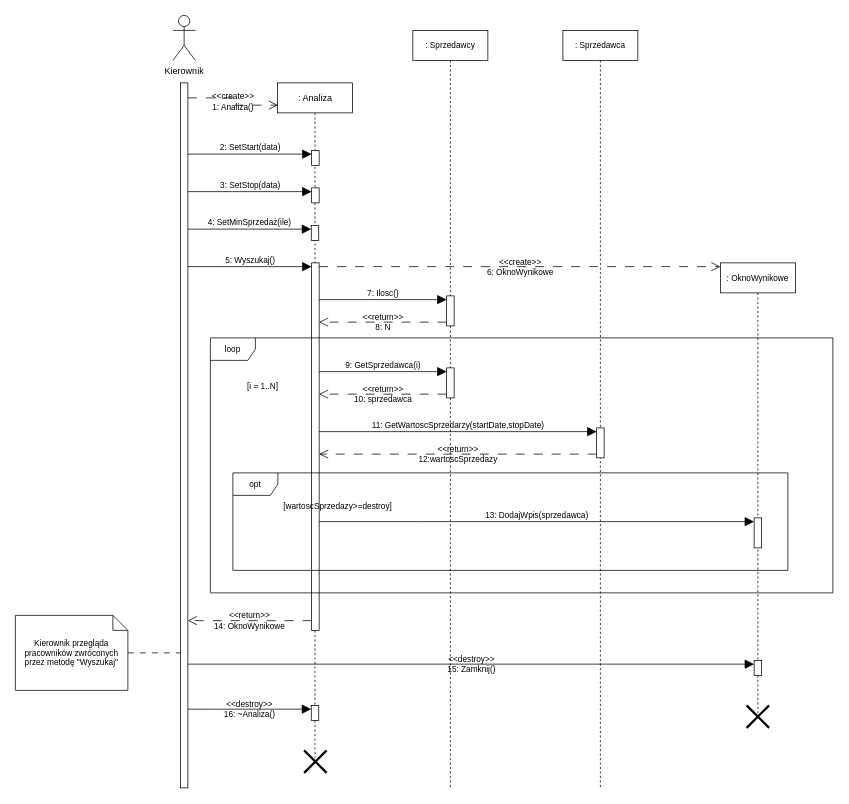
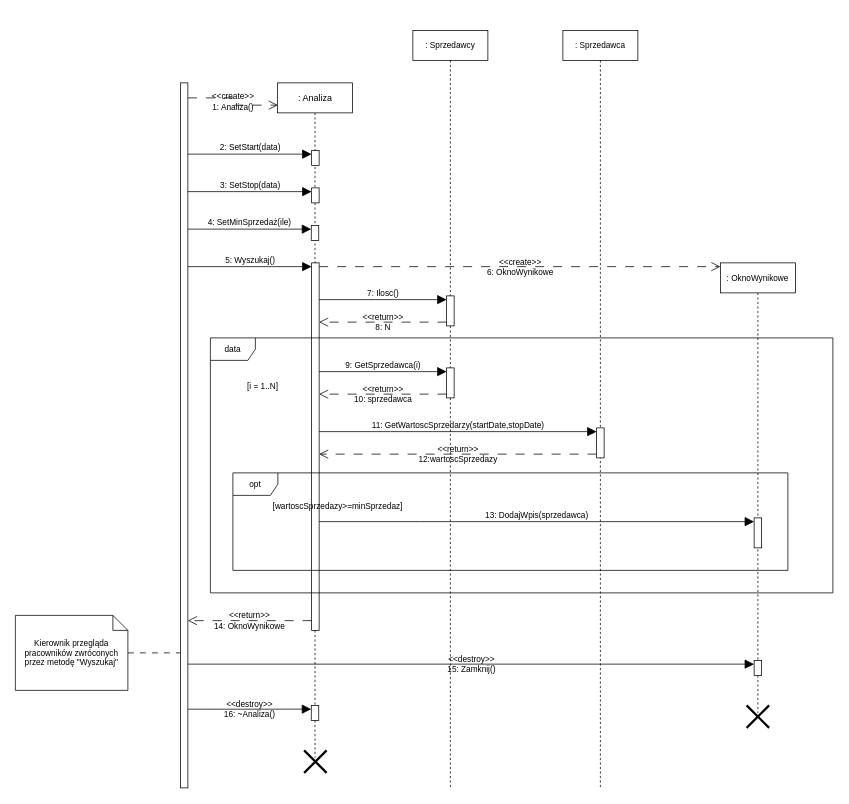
(184, 38) -> none
(233, 349) -> (233, 349)
(338, 507) -> (338, 507)
